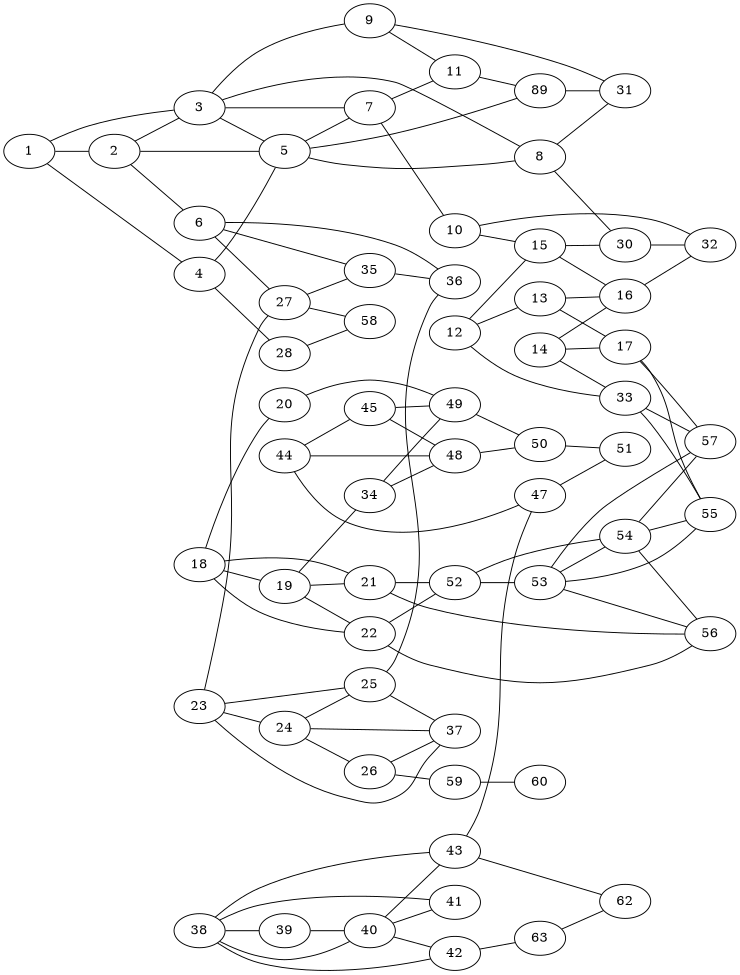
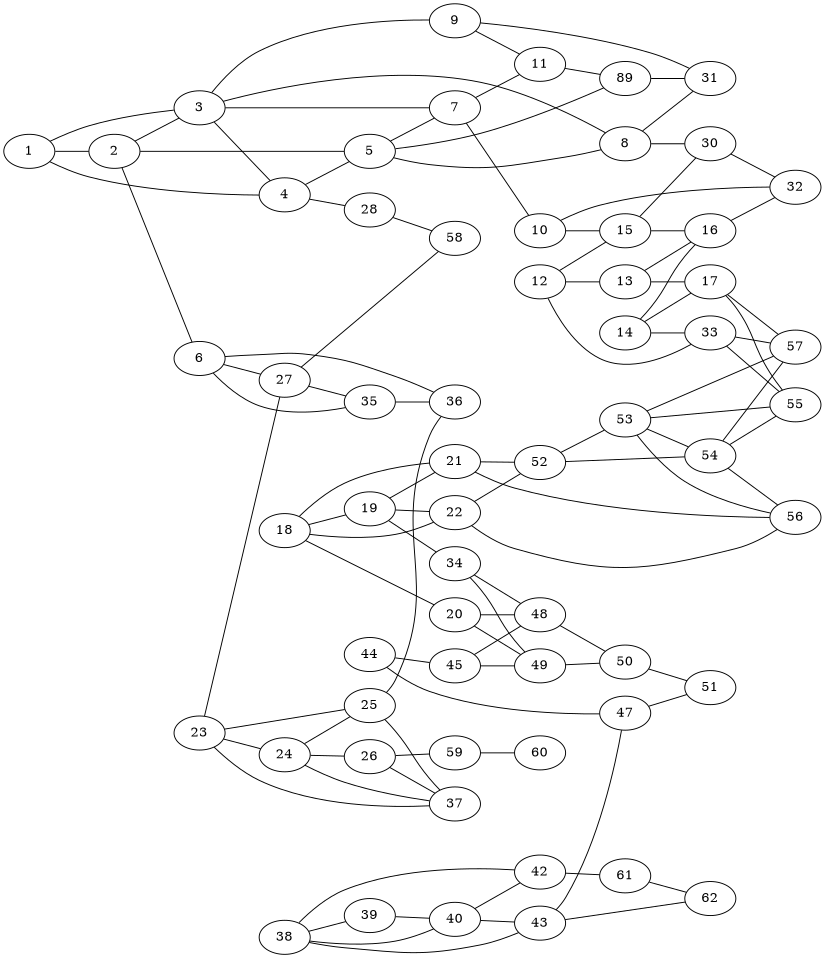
(242, 130) -> (237, 146)
(370, 456) -> (491, 615)
(455, 902) -> none
(540, 938) -> (625, 876)
